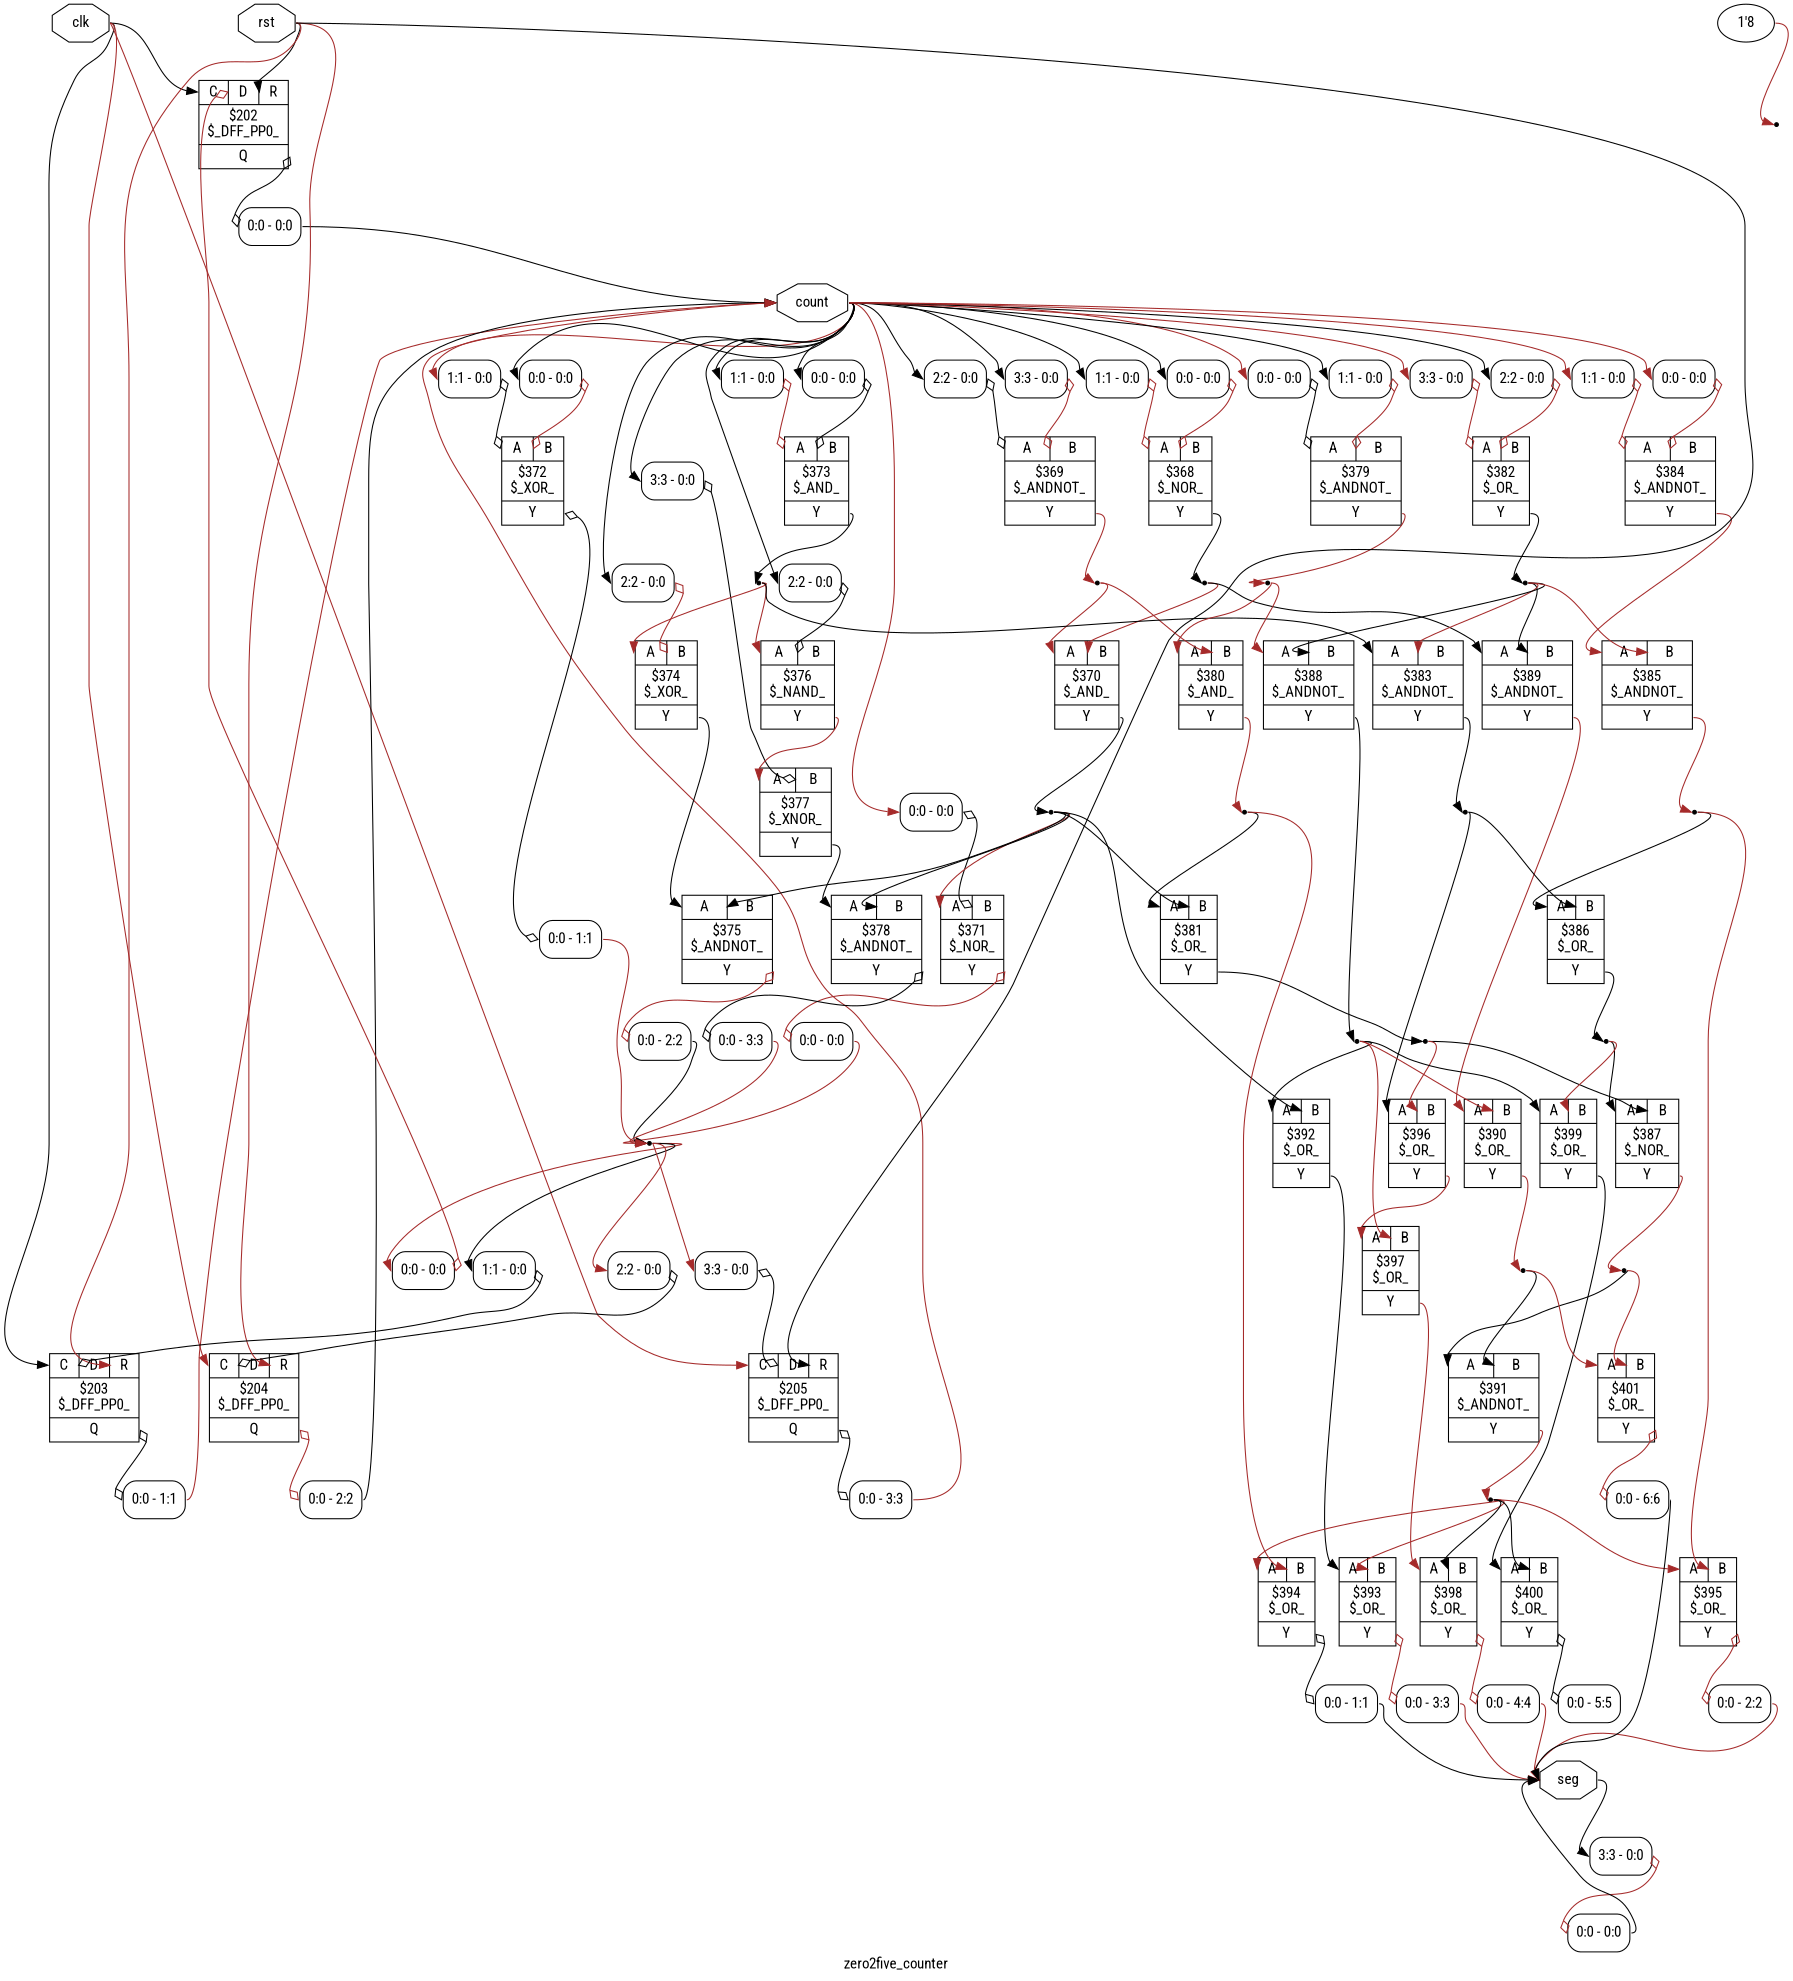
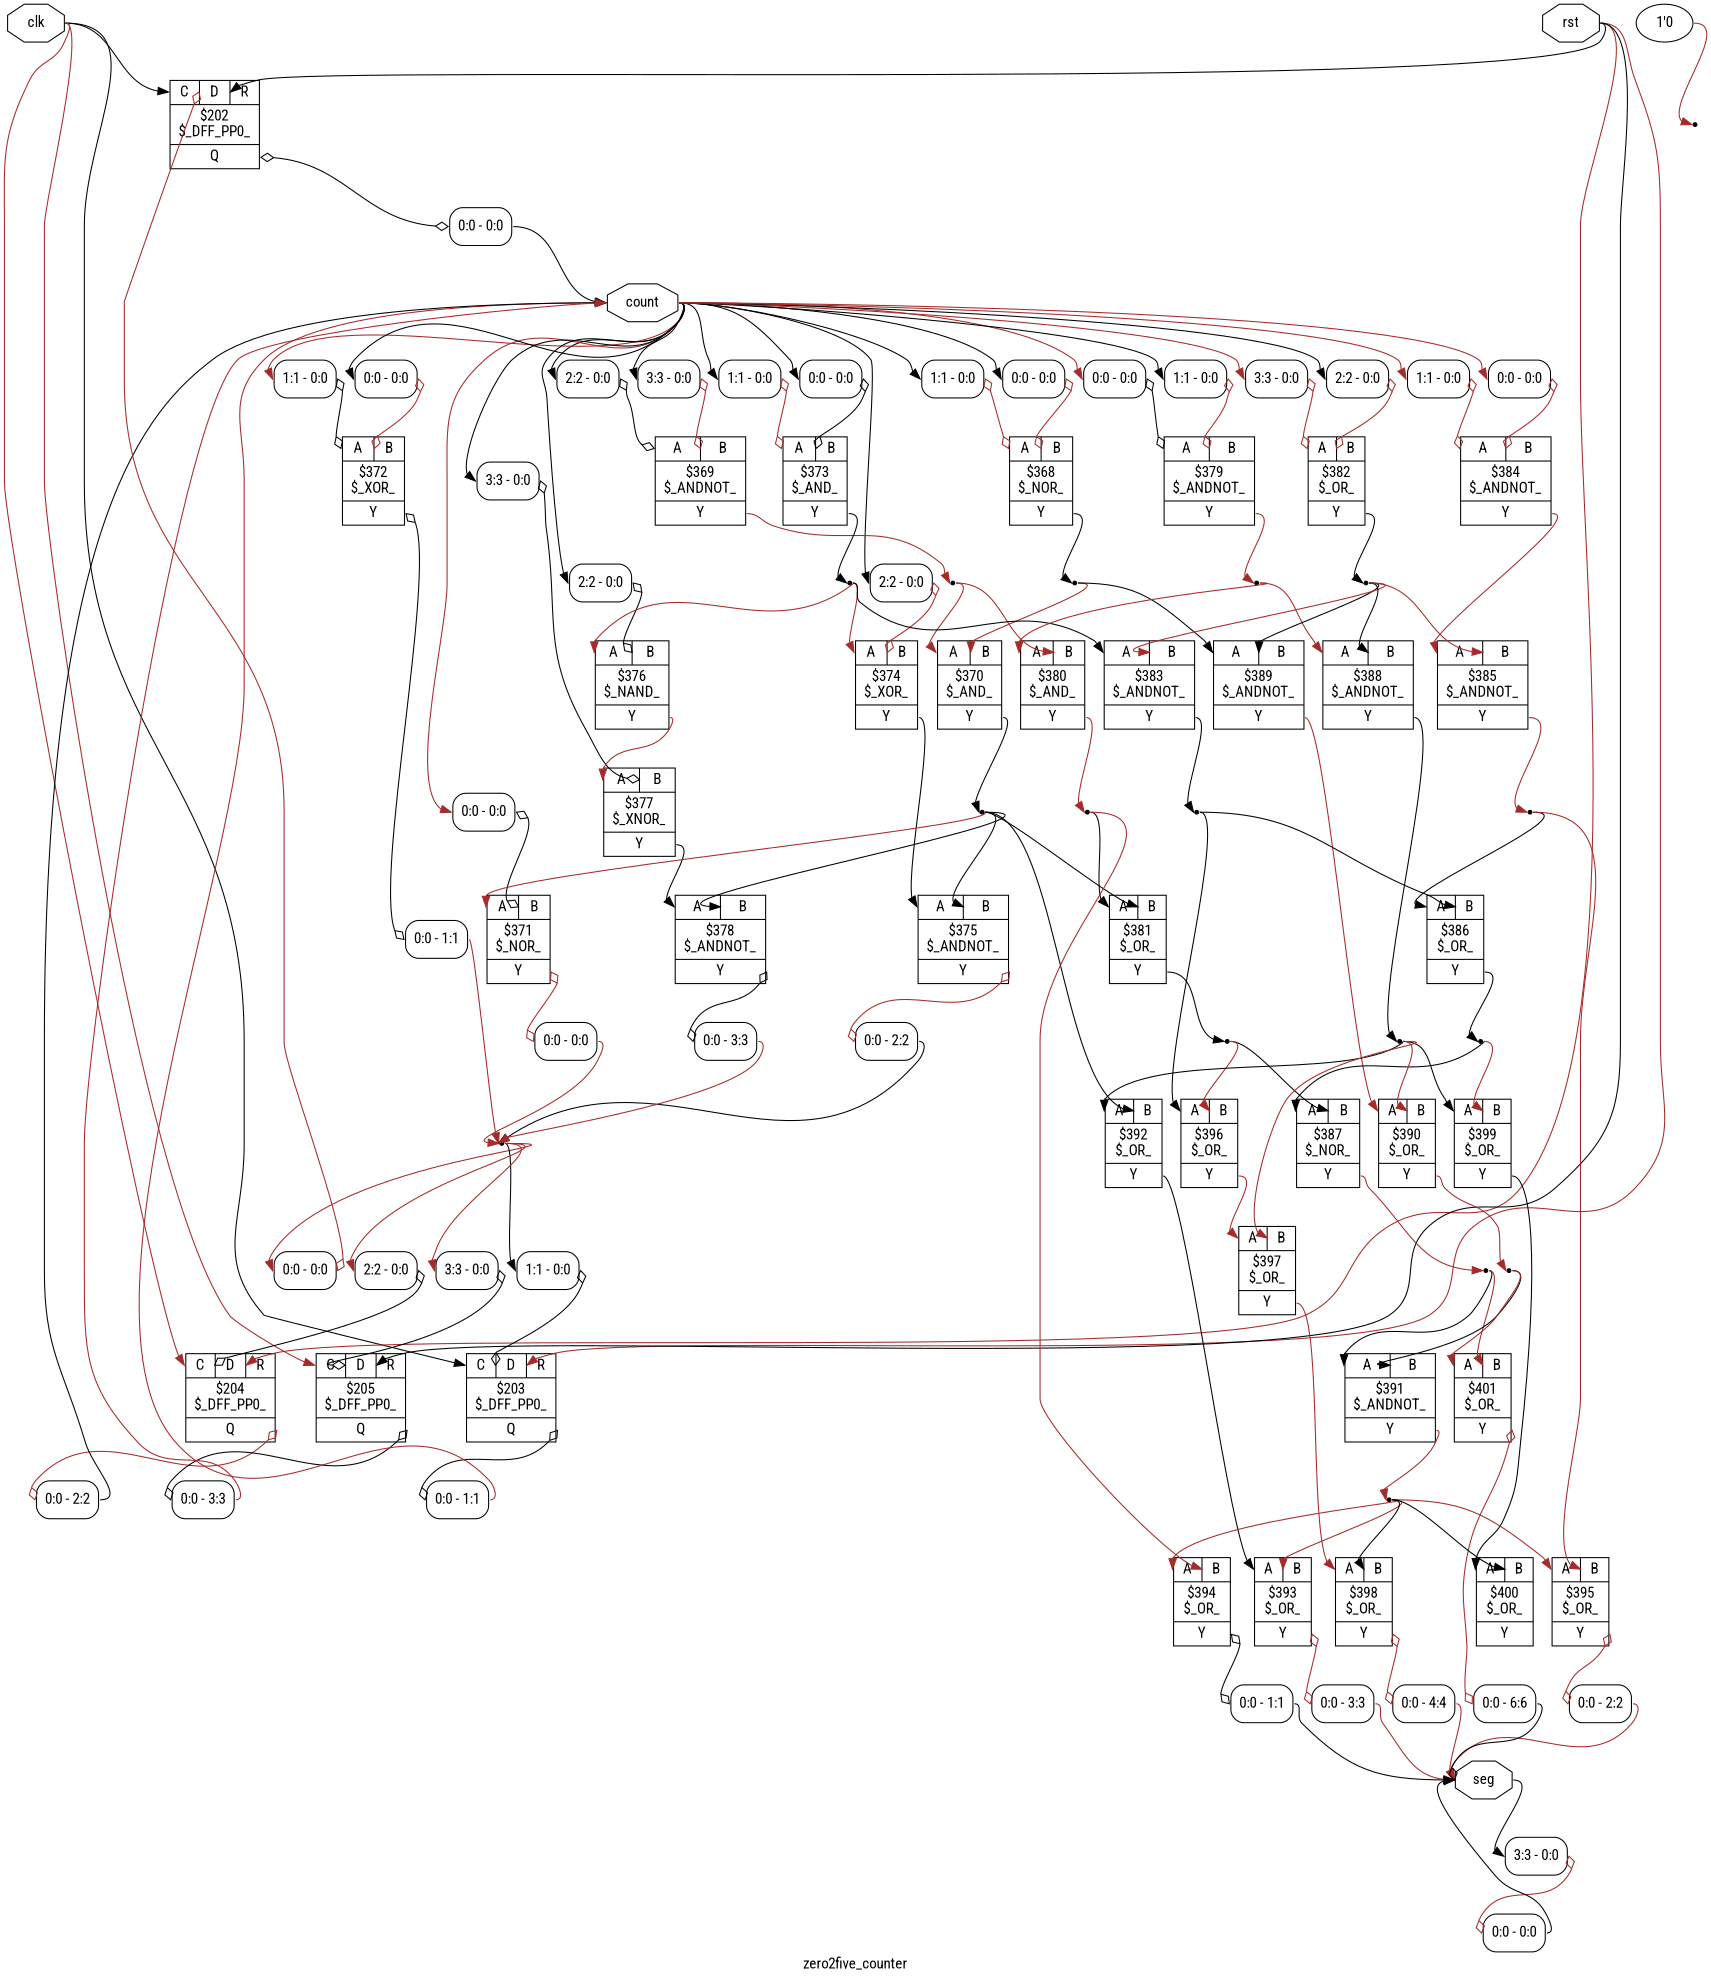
(1746, 23) -> (1665, 23)
(1648, 1668) -> (1529, 1731)
(1589, 1704) -> none
